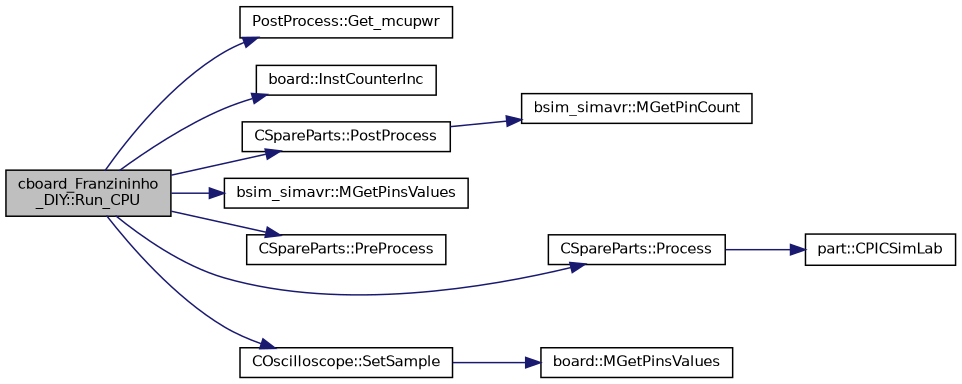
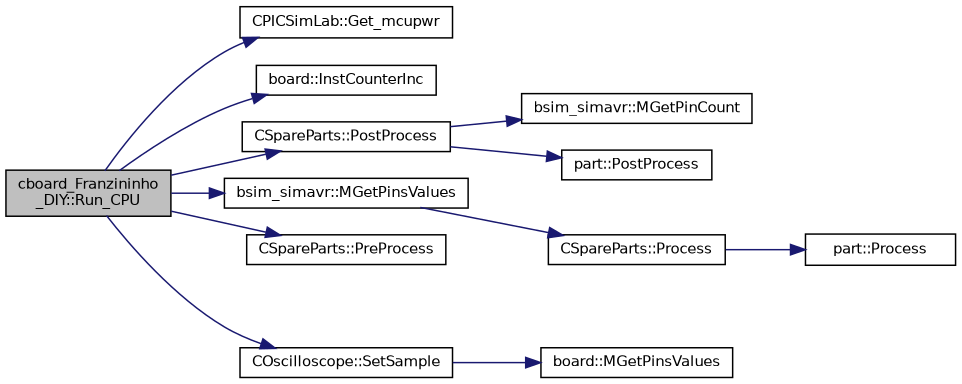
(346, 22) -> (346, 22)
none -> (637, 165)
(881, 250) -> (881, 250)
(335, 294) -> (484, 220)
